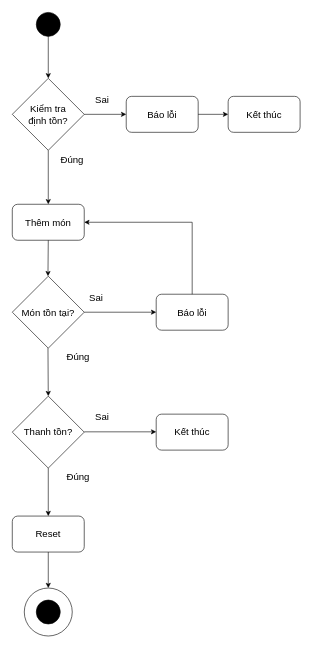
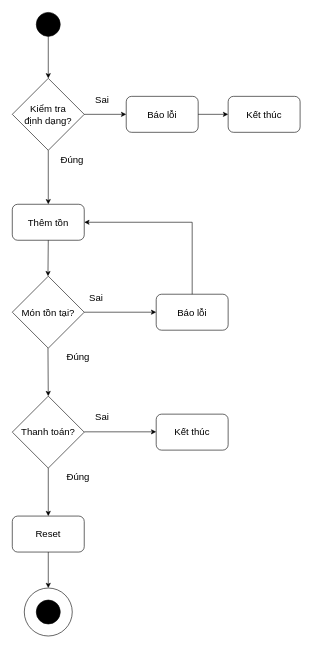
(48, 114) -> (48, 114)
(48, 222) -> (48, 222)
(48, 432) -> (48, 432)
